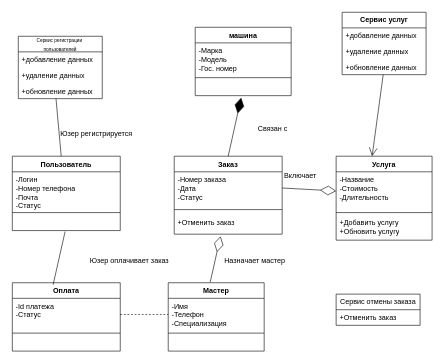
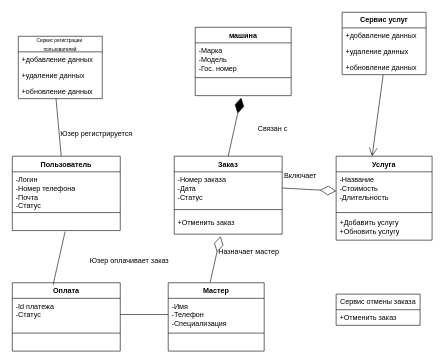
(255, 261) -> (249, 252)
(144, 315) -> (144, 315)
